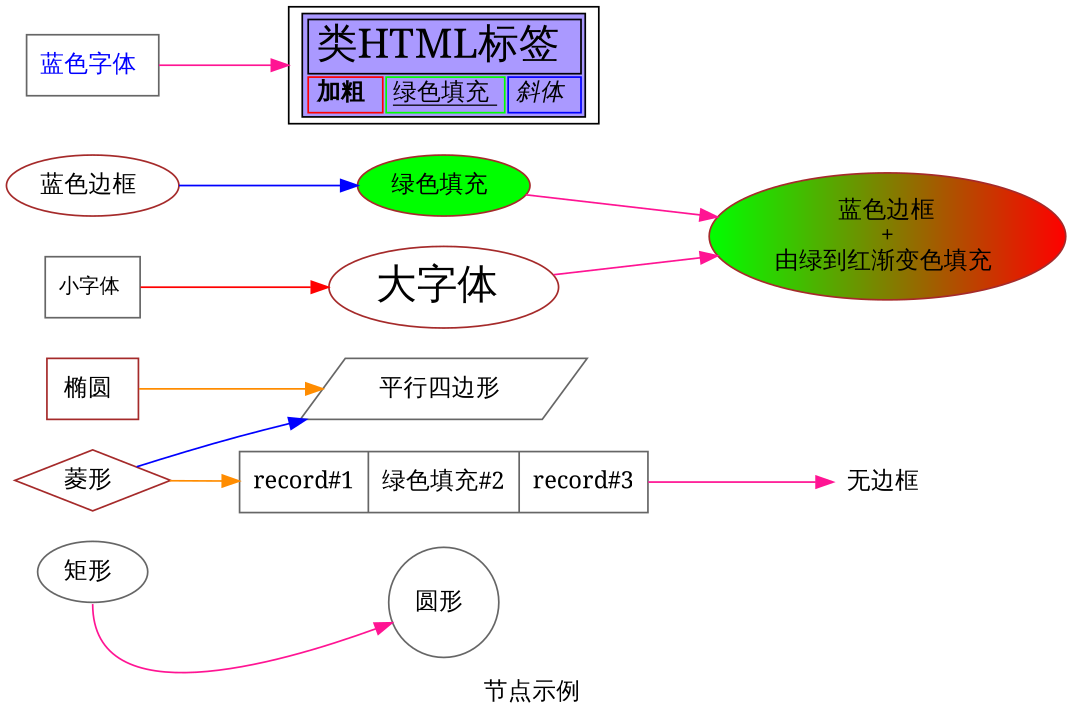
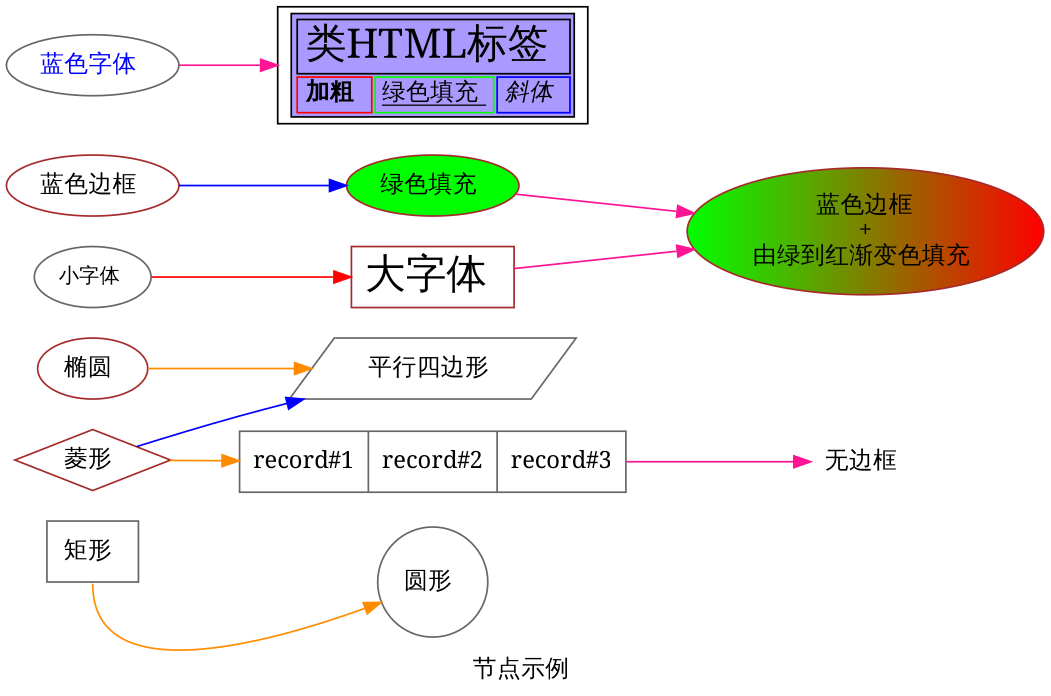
(93, 65) -> (93, 65)
(93, 287) -> (93, 277)
(444, 287) -> (433, 277)
(93, 389) -> (93, 369)
(444, 481) -> (433, 461)
(93, 572) -> (93, 552)
(218, 670) -> (213, 647)
